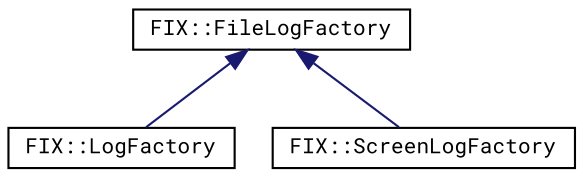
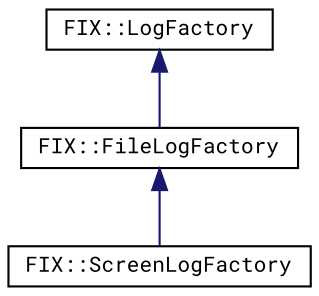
(188, 95) -> (160, 100)
